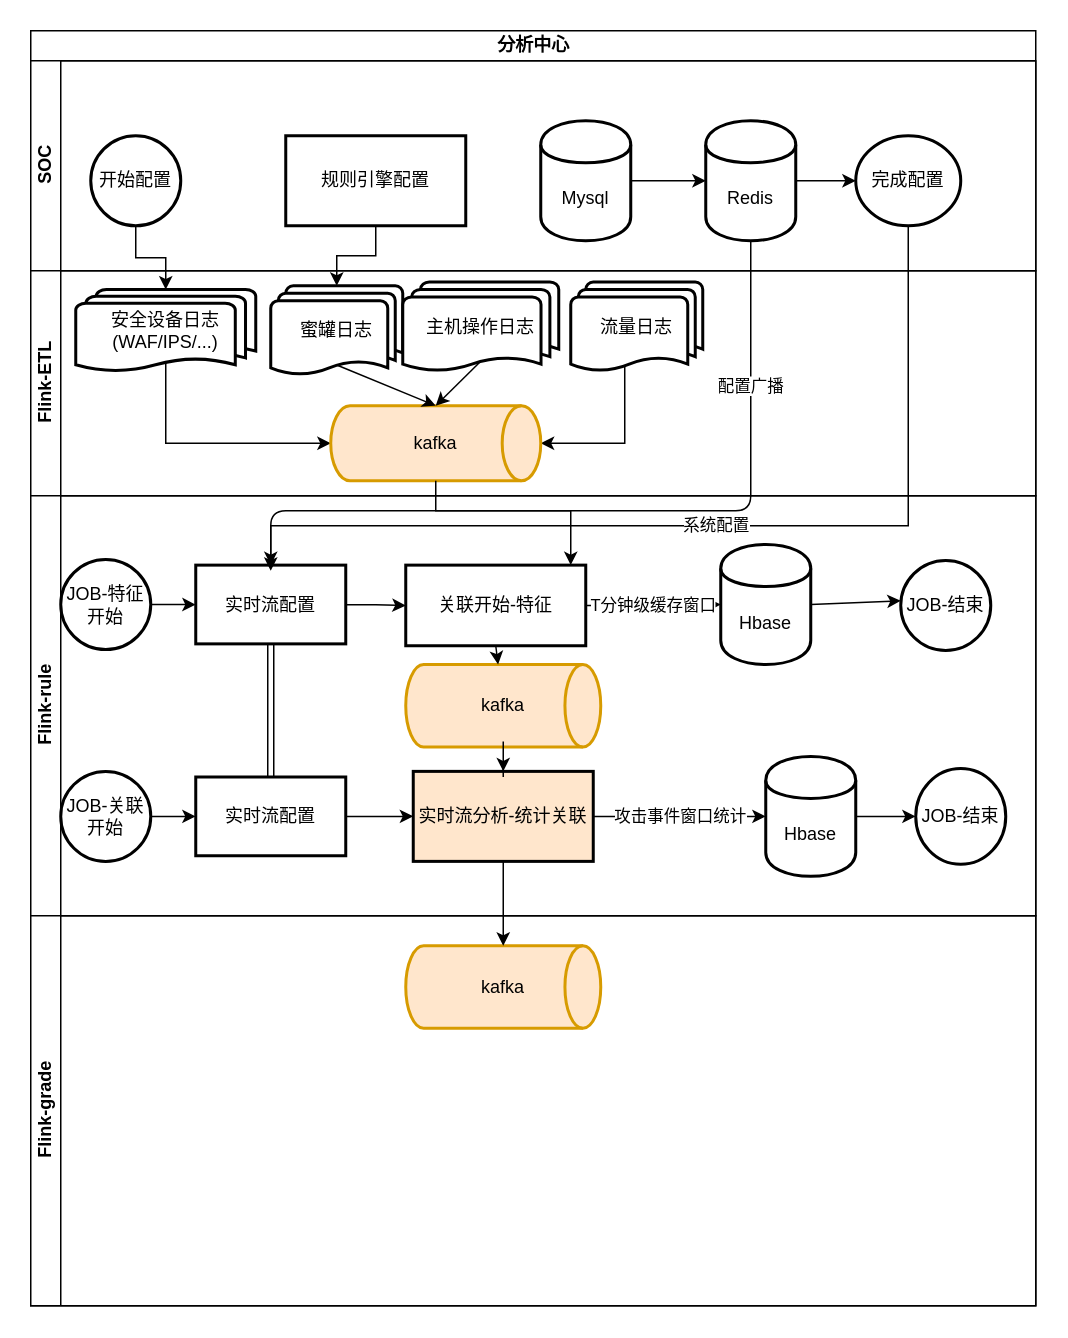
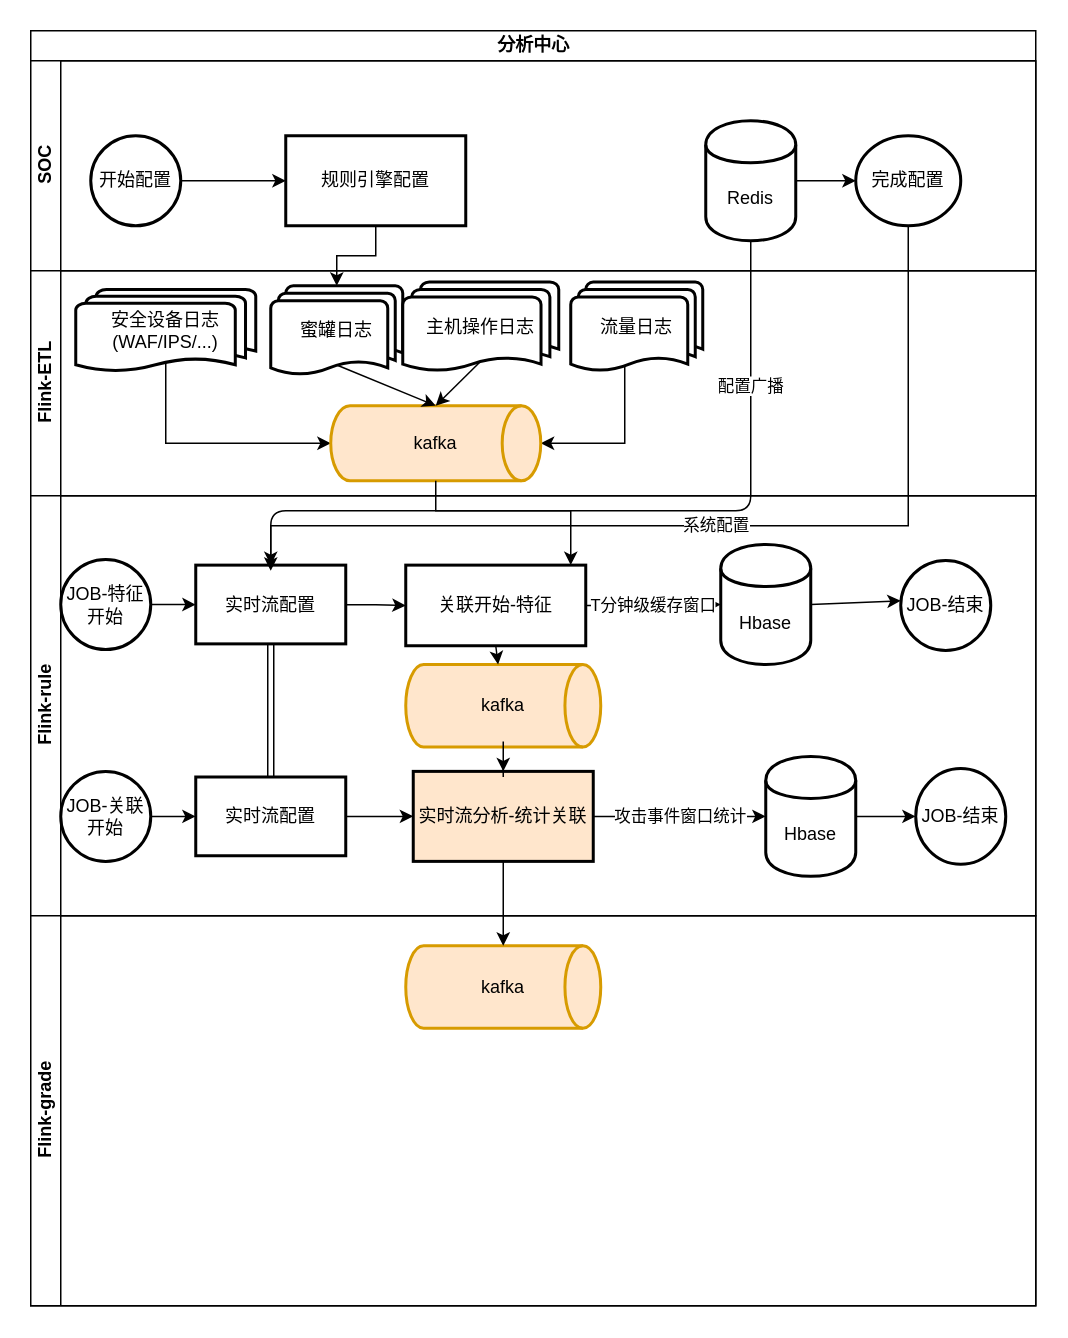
(586, 181) -> none
(663, 181) -> none
(146, 258) -> (228, 181)
